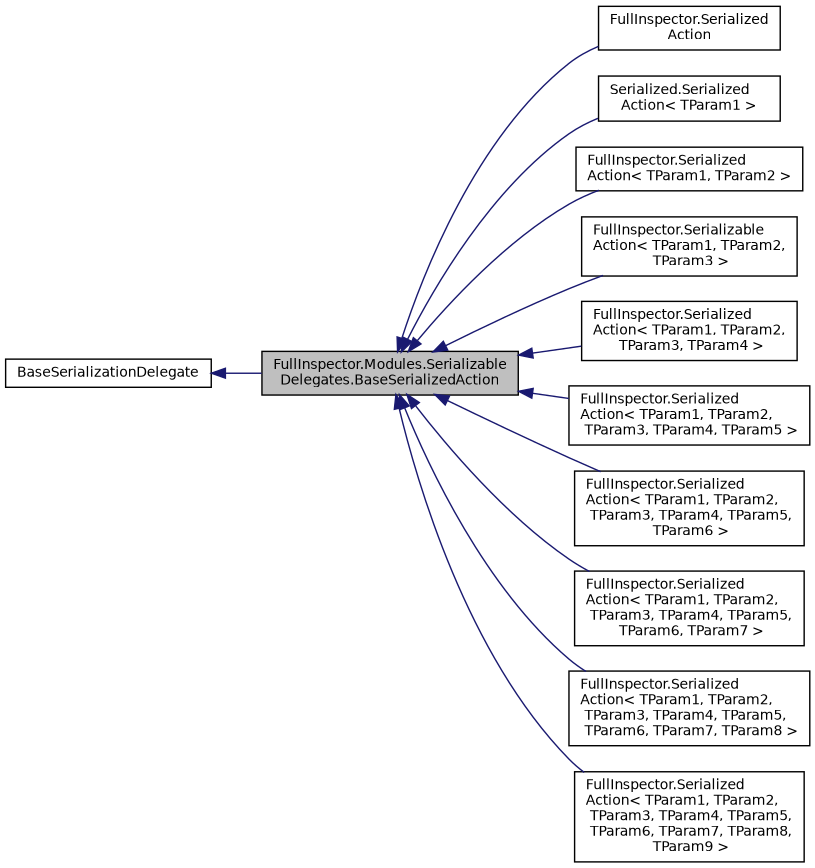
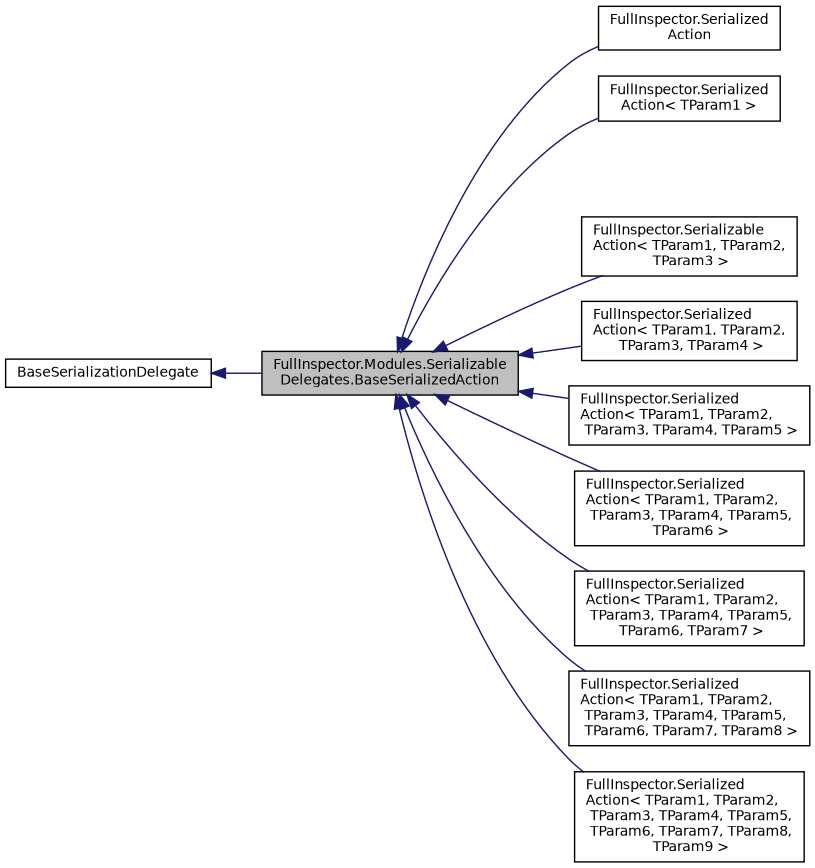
(689, 99) -> (689, 99)
(689, 169) -> none
